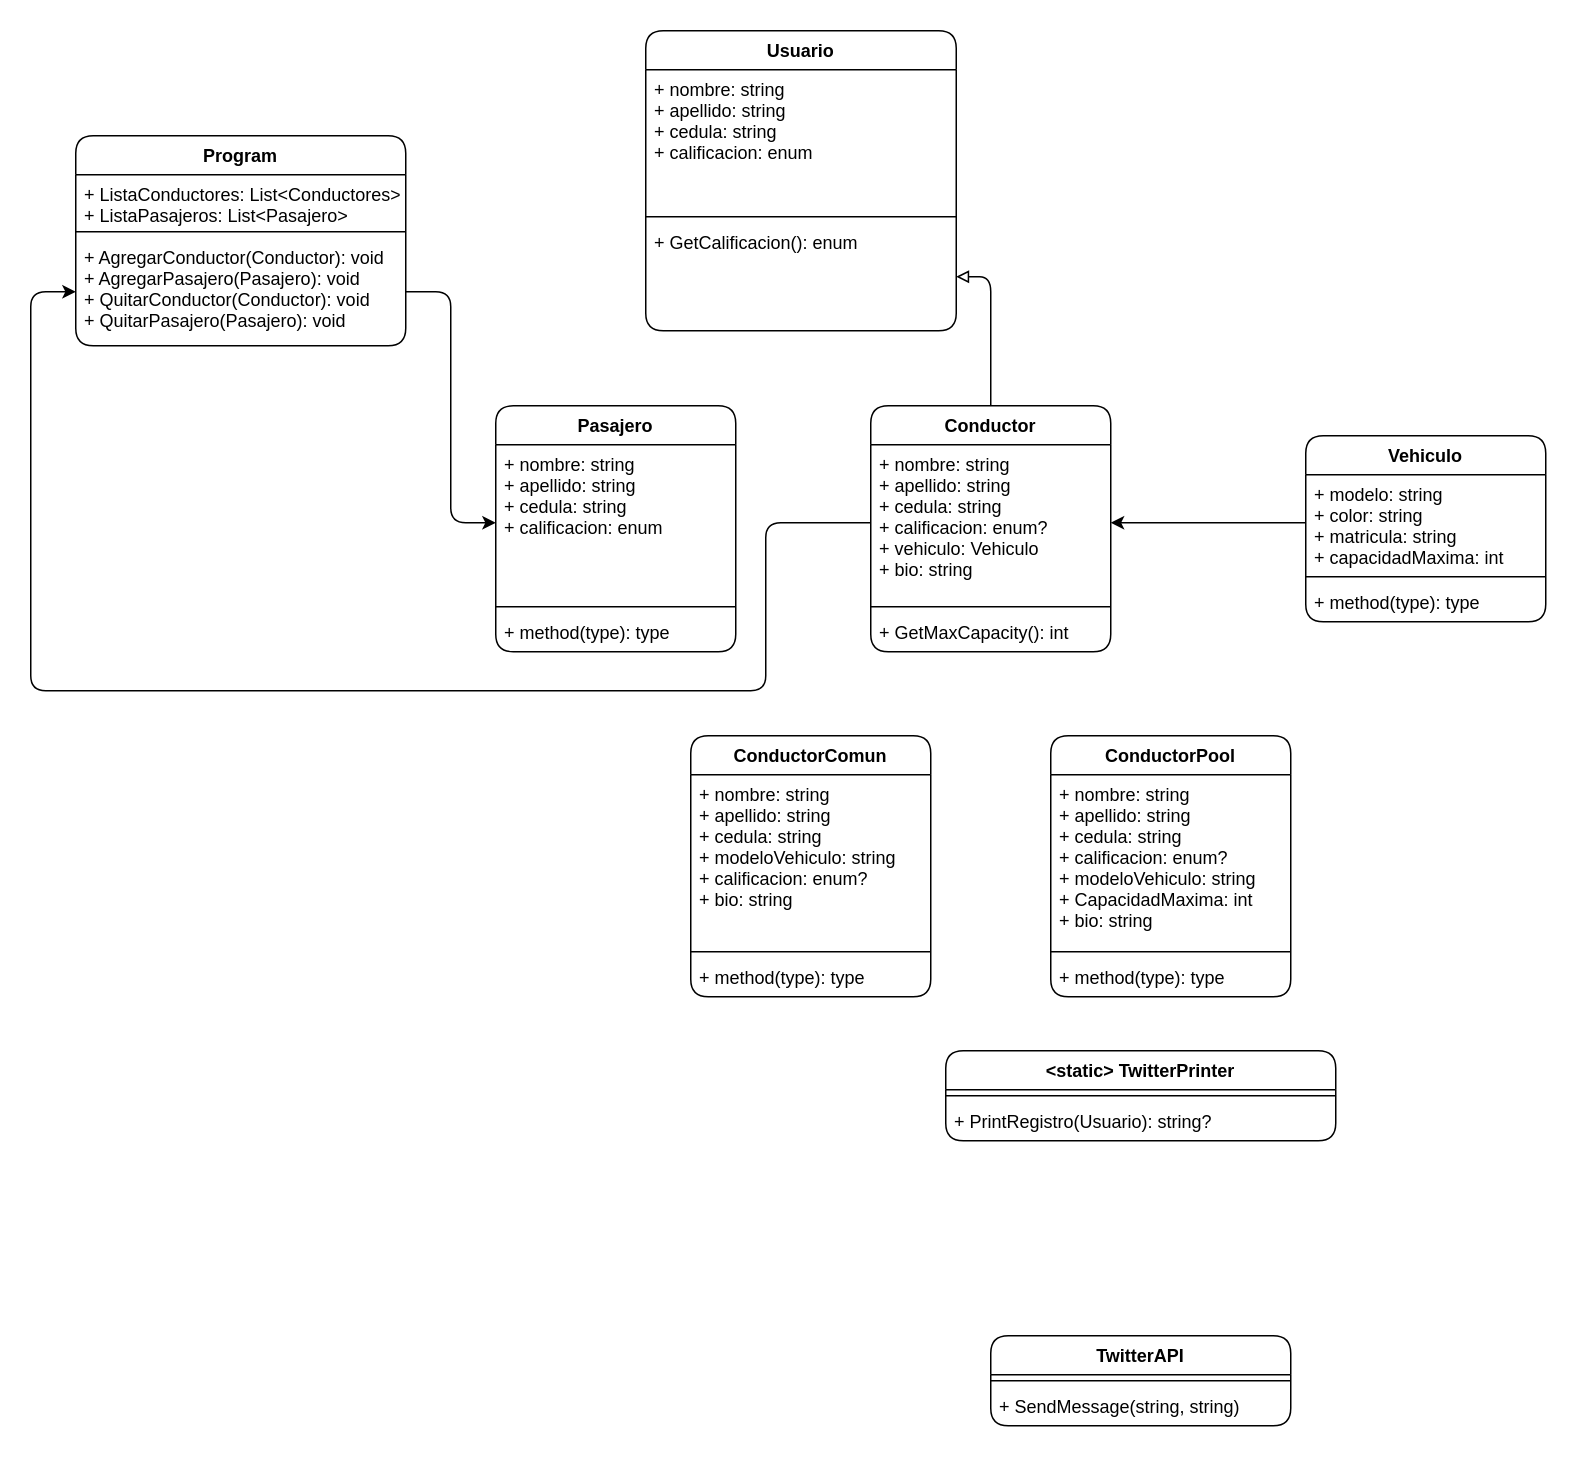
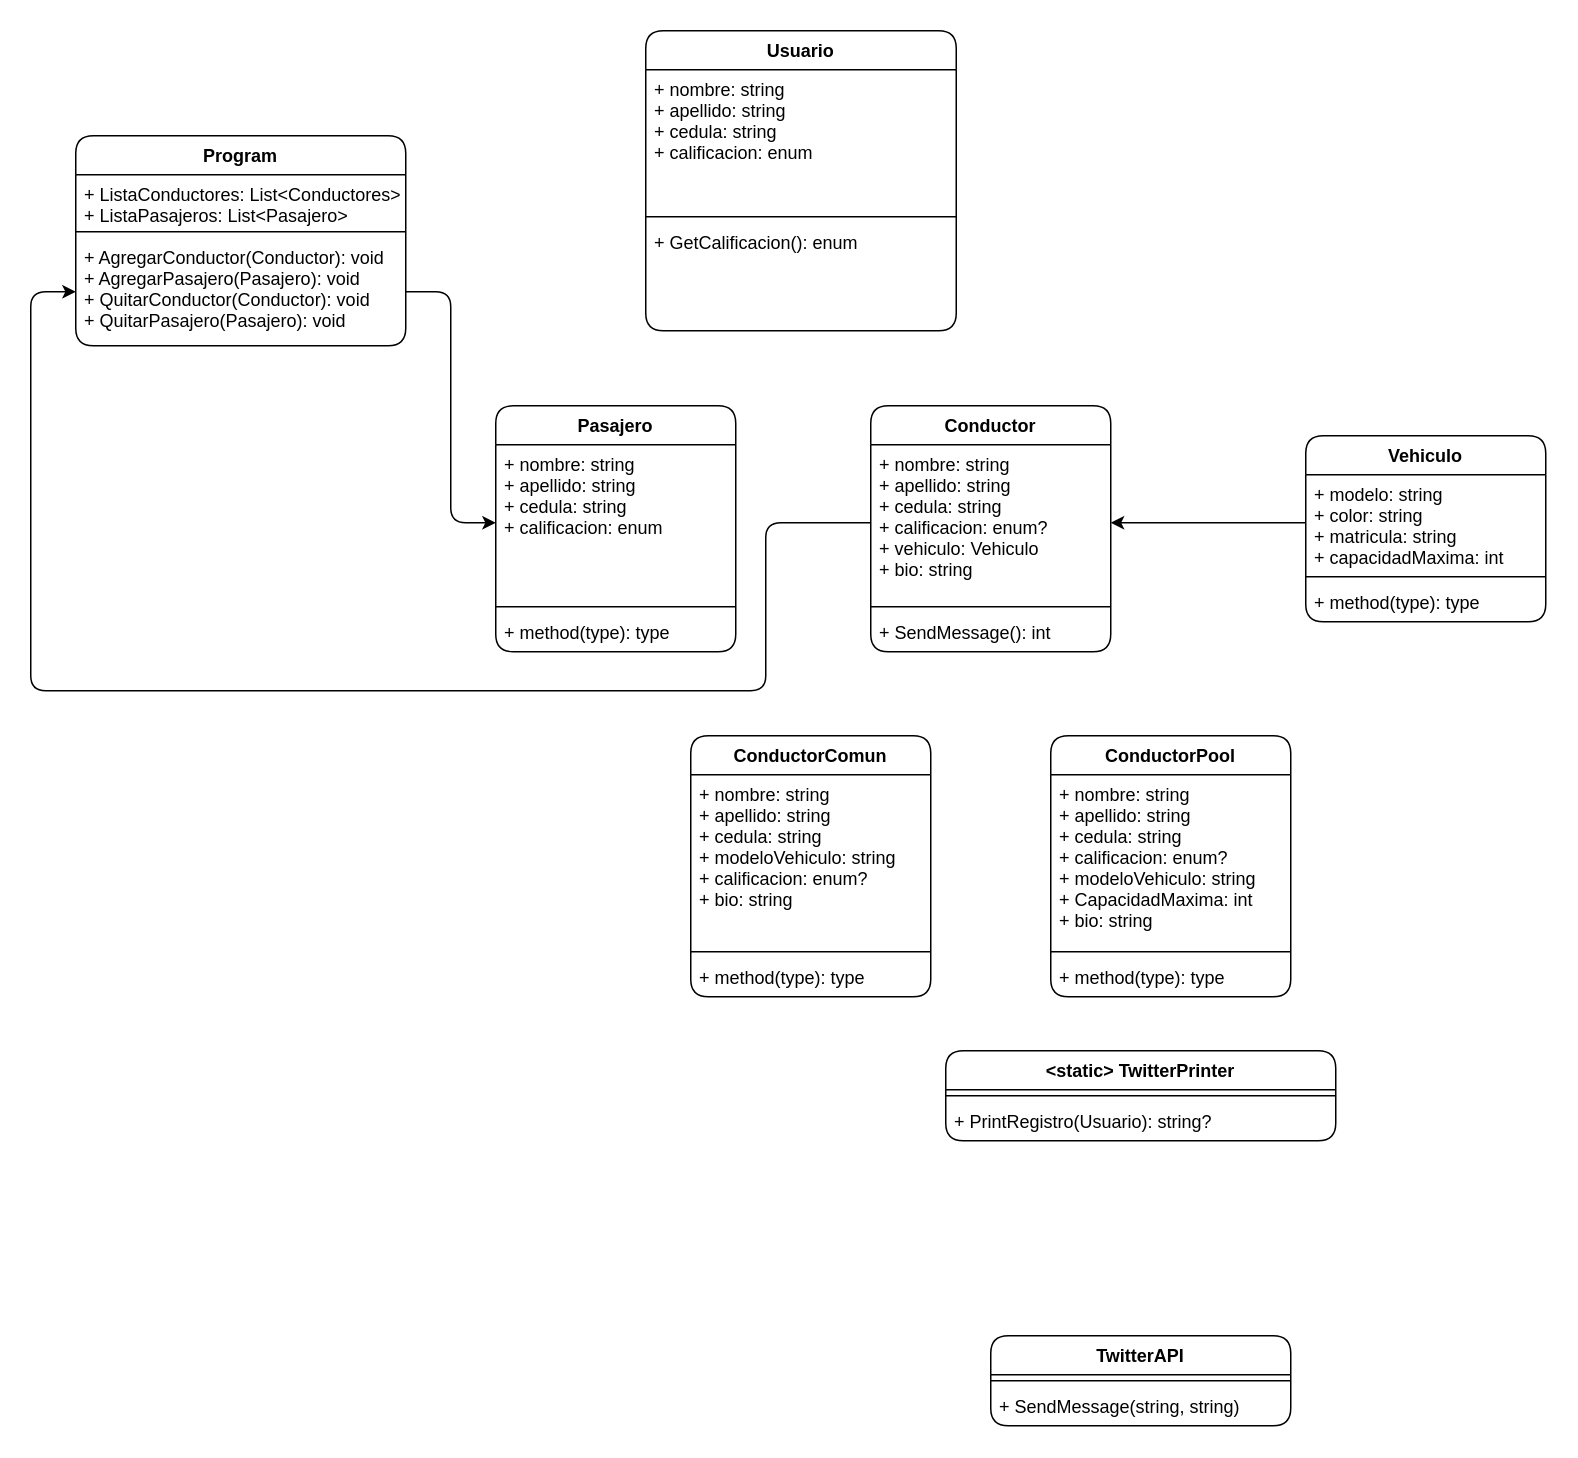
(991, 336) -> none
(983, 633) -> (970, 633)
